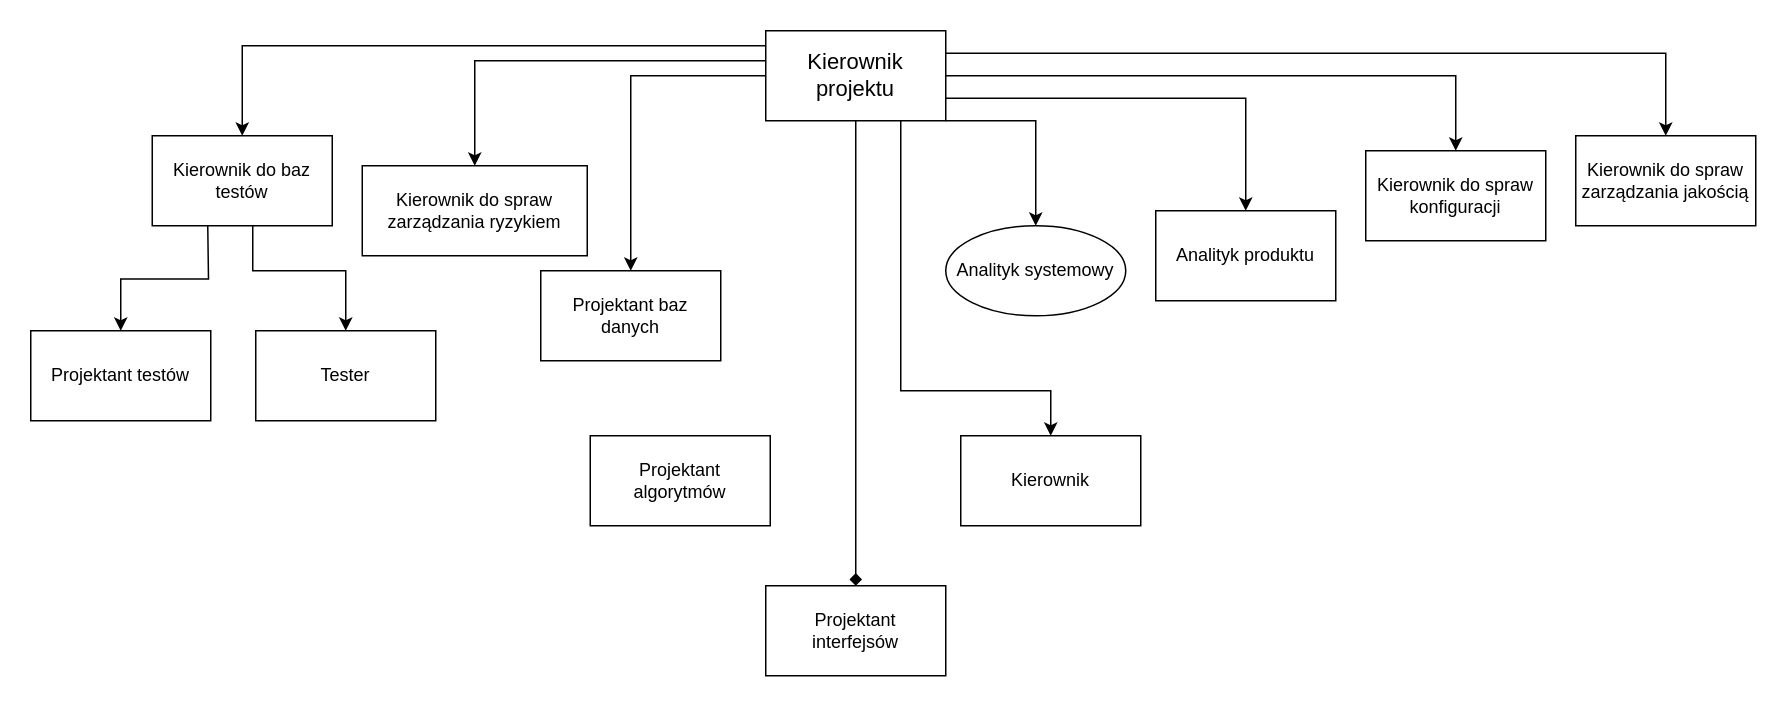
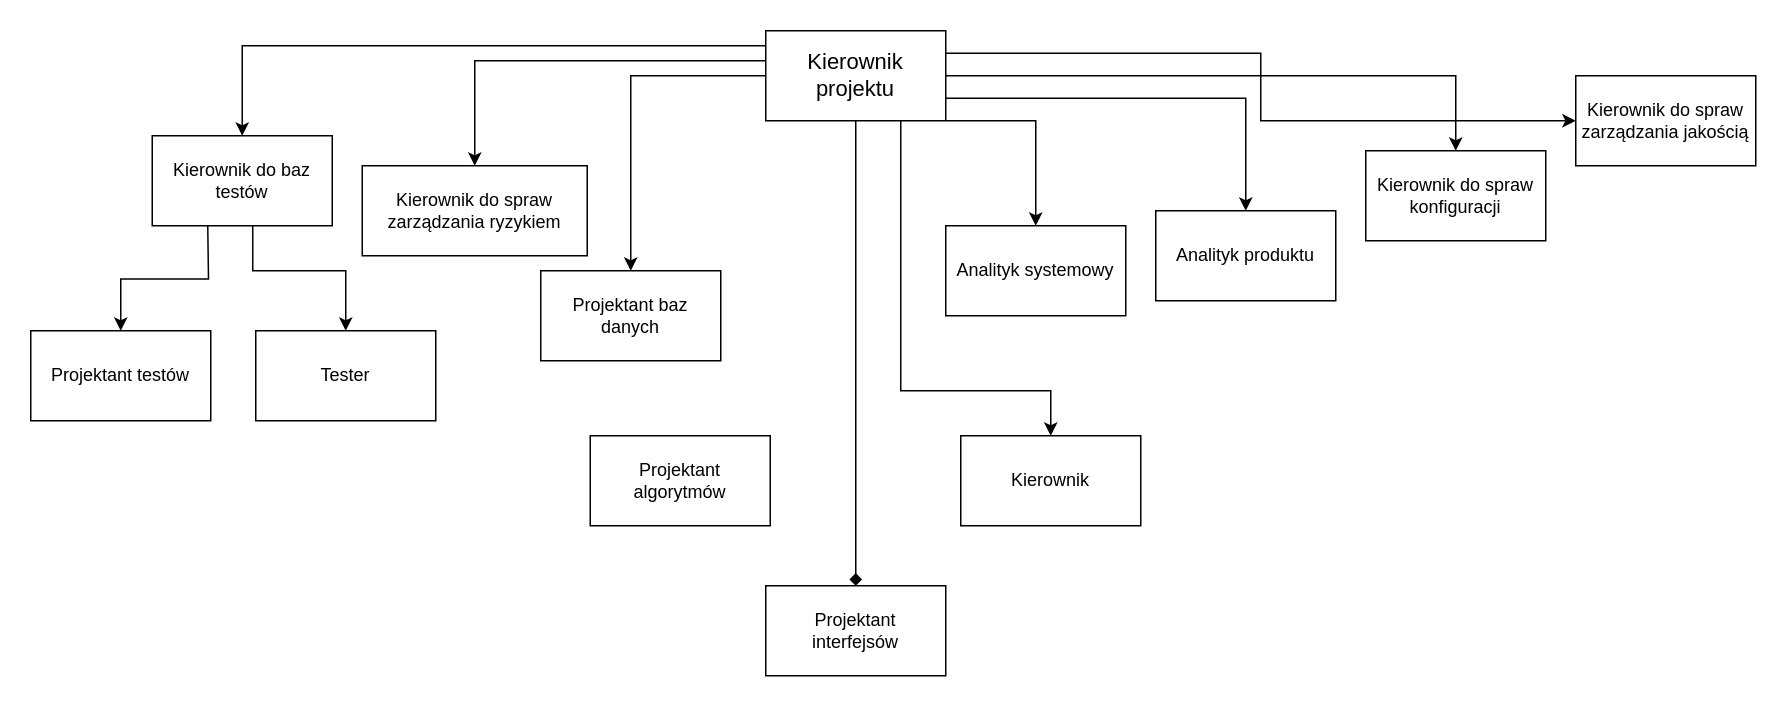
(1666, 181) -> (1666, 121)
(1036, 271) -> (1036, 271)
